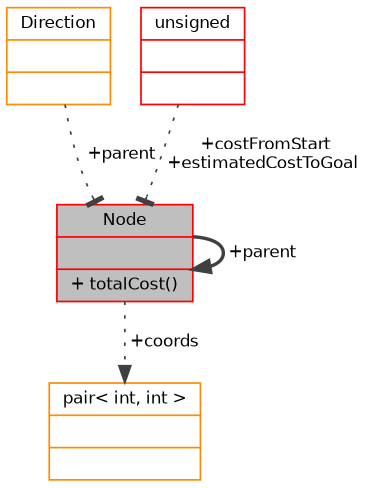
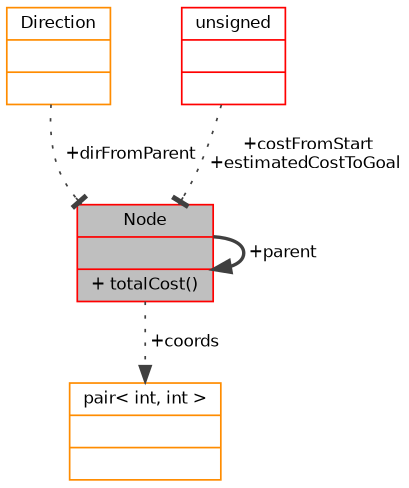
(119, 155) -> (128, 155)
